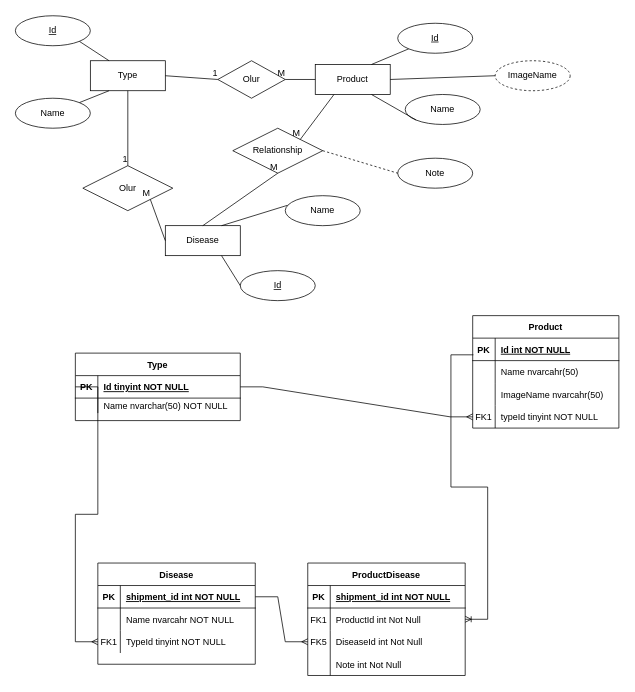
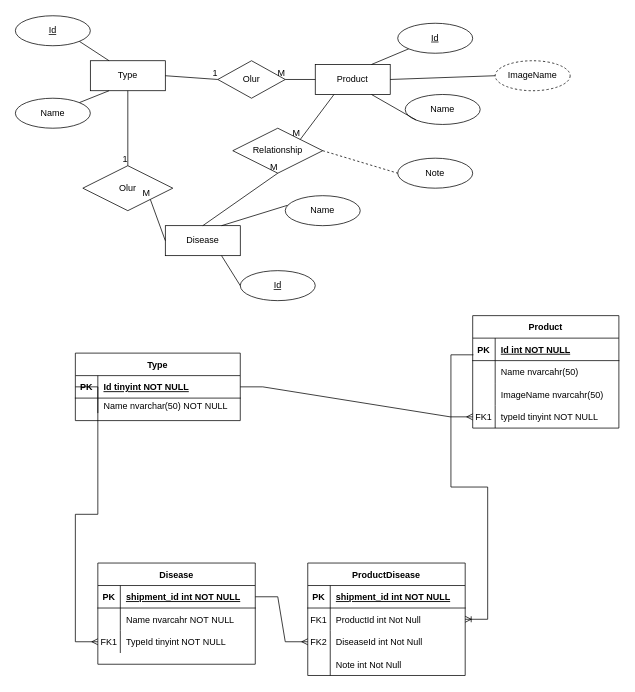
(319, 642) -> (319, 642)
